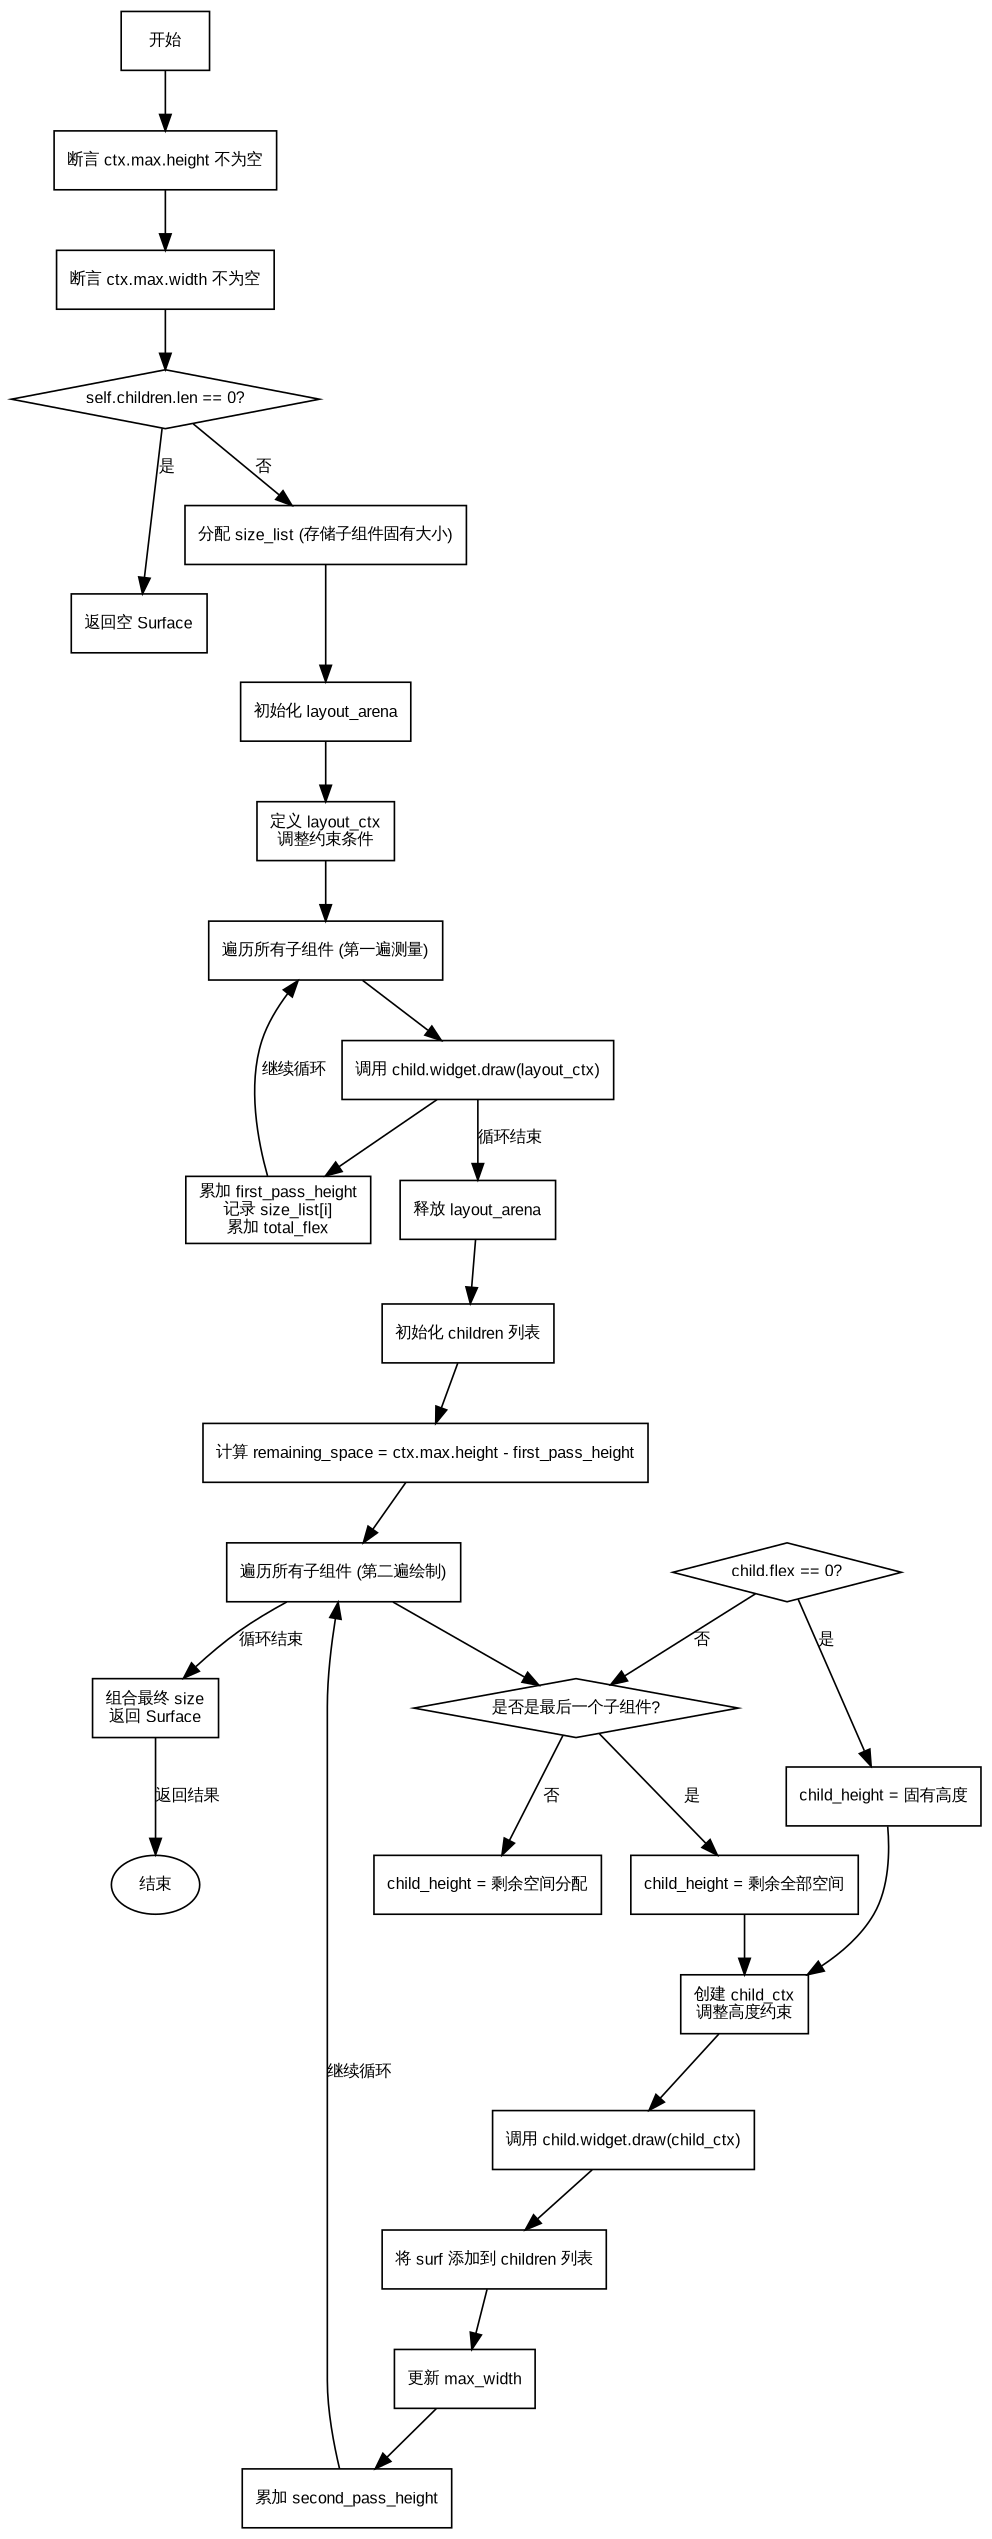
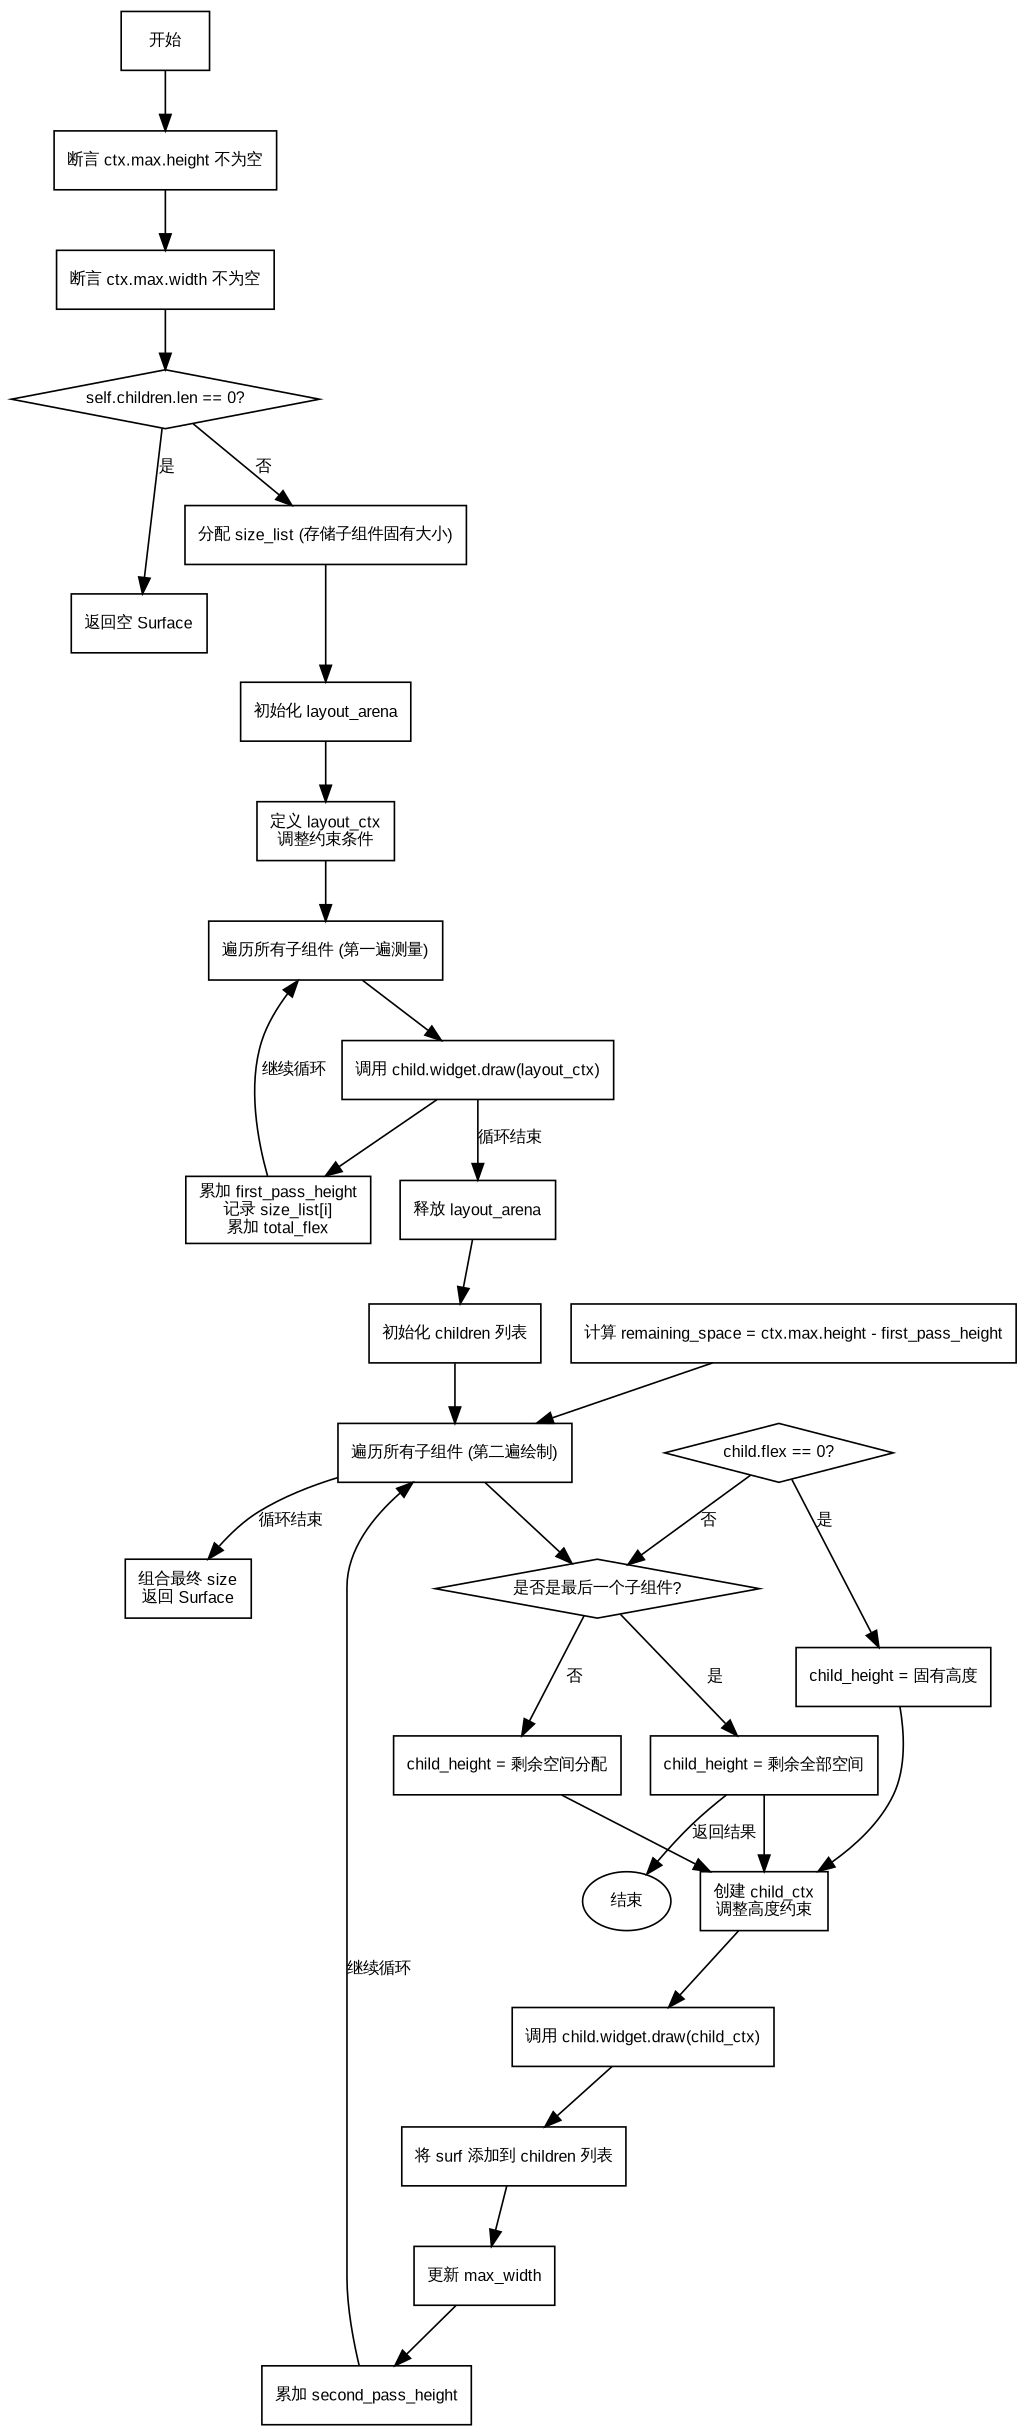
(450, 1386) -> (455, 1385)
(156, 1788) -> (690, 1826)
none -> (629, 1830)
